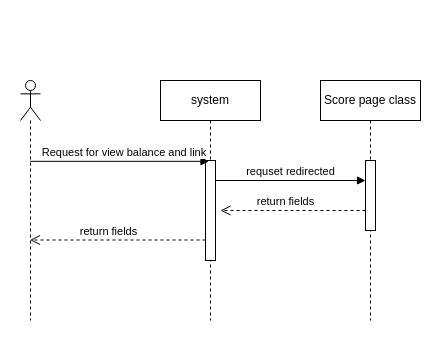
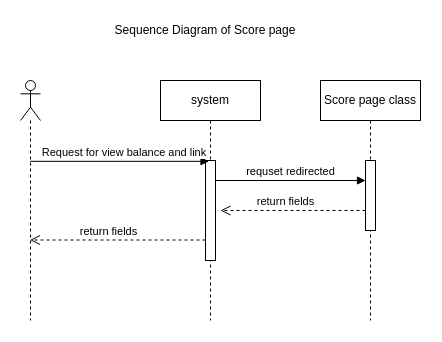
none -> (206, 31)
